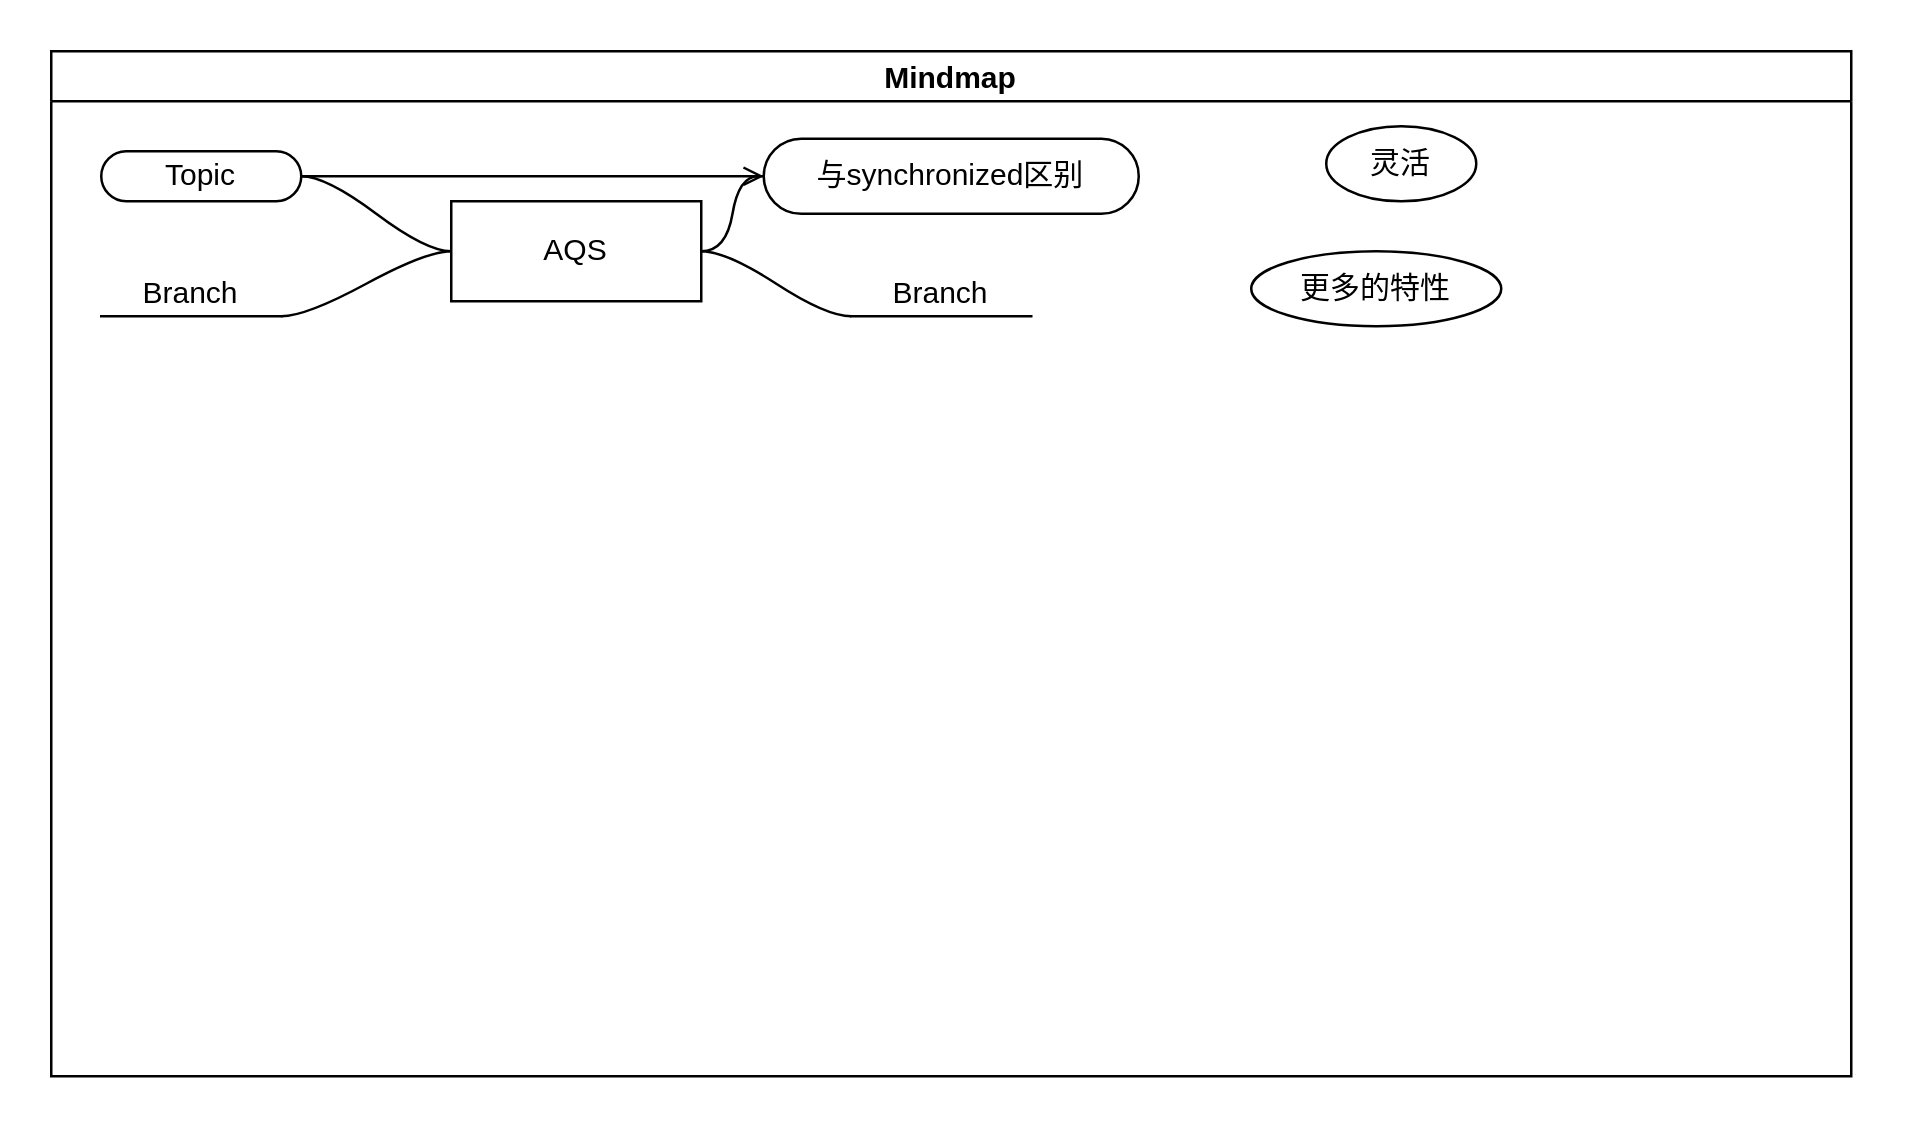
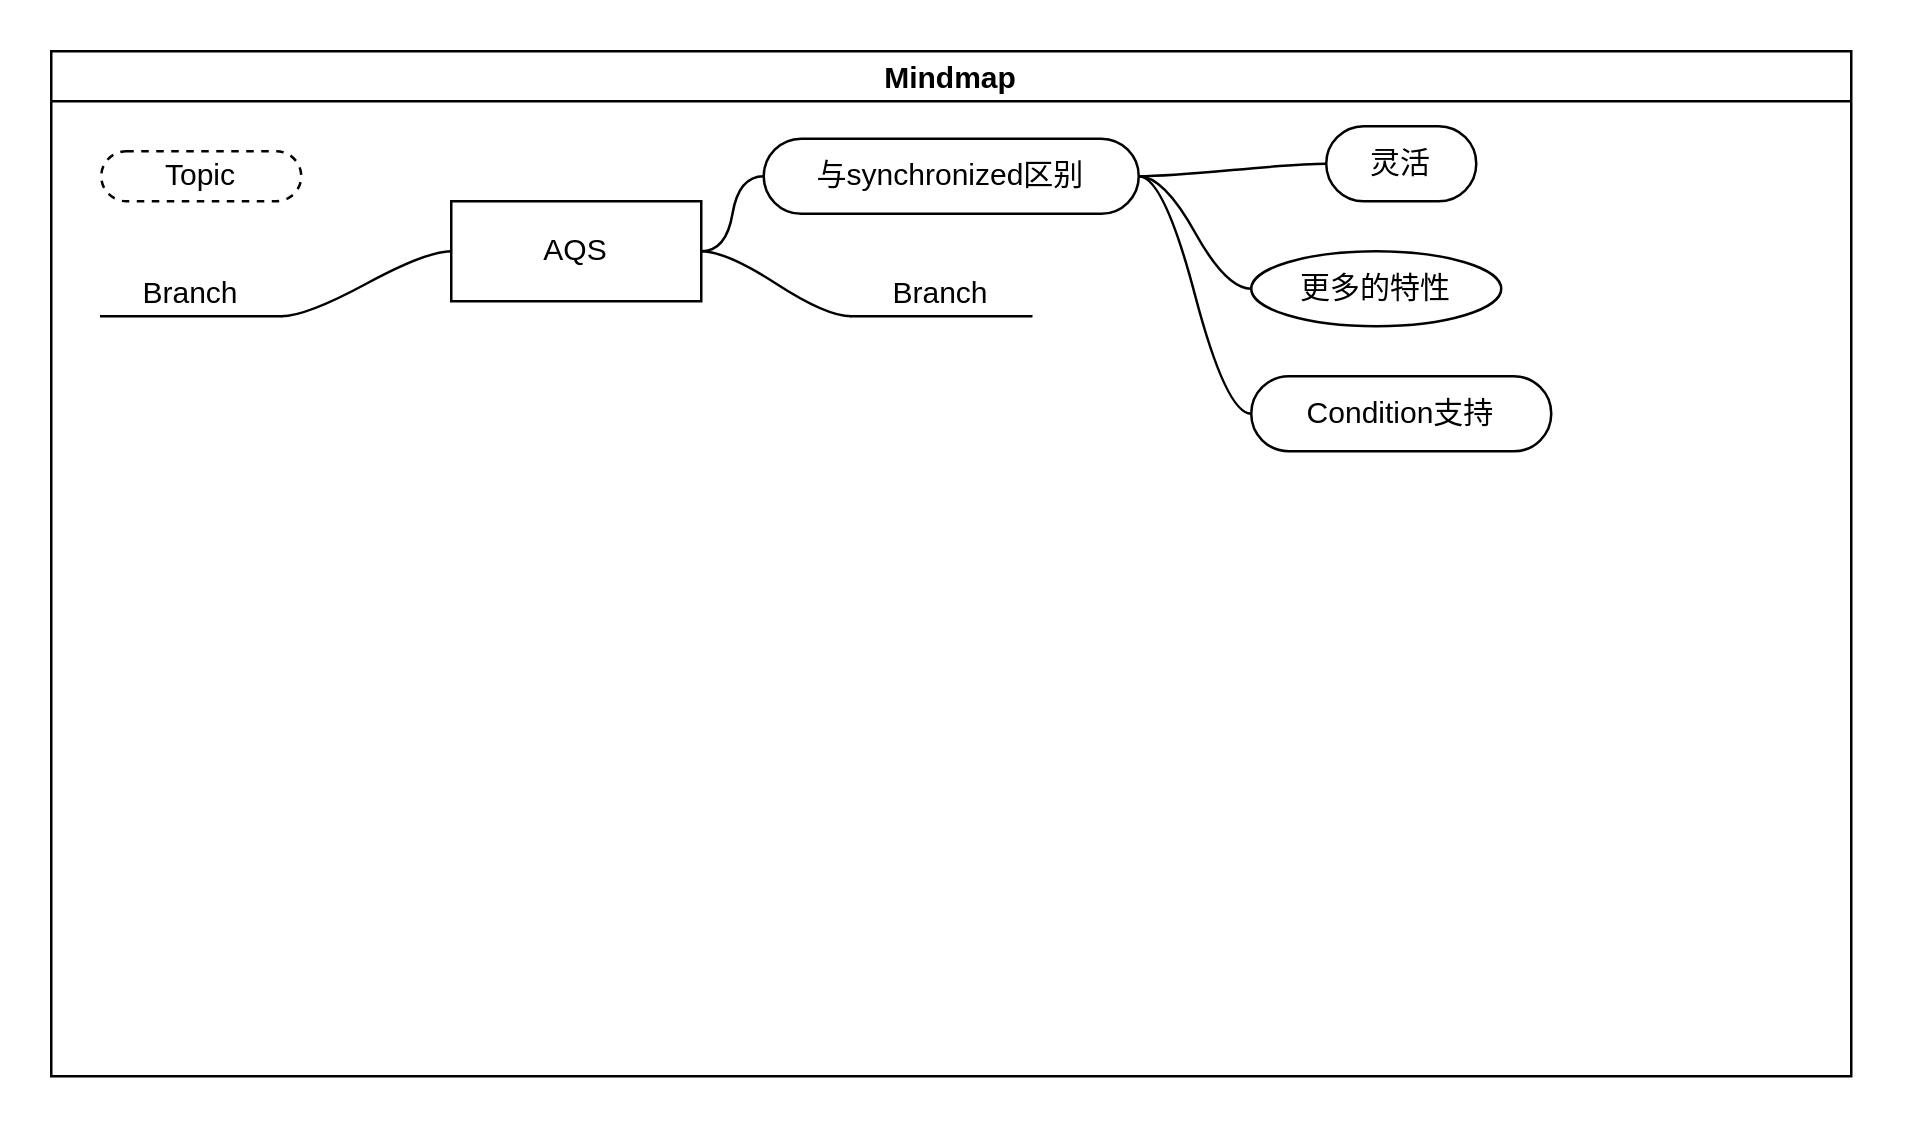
(1401, 164) -> (1401, 164)
(201, 176) -> (201, 176)
(535, 176) -> (1240, 169)
(741, 187) -> (743, 186)
(377, 214) -> none
none -> (1200, 241)
none -> (1197, 302)
none -> (1401, 414)
